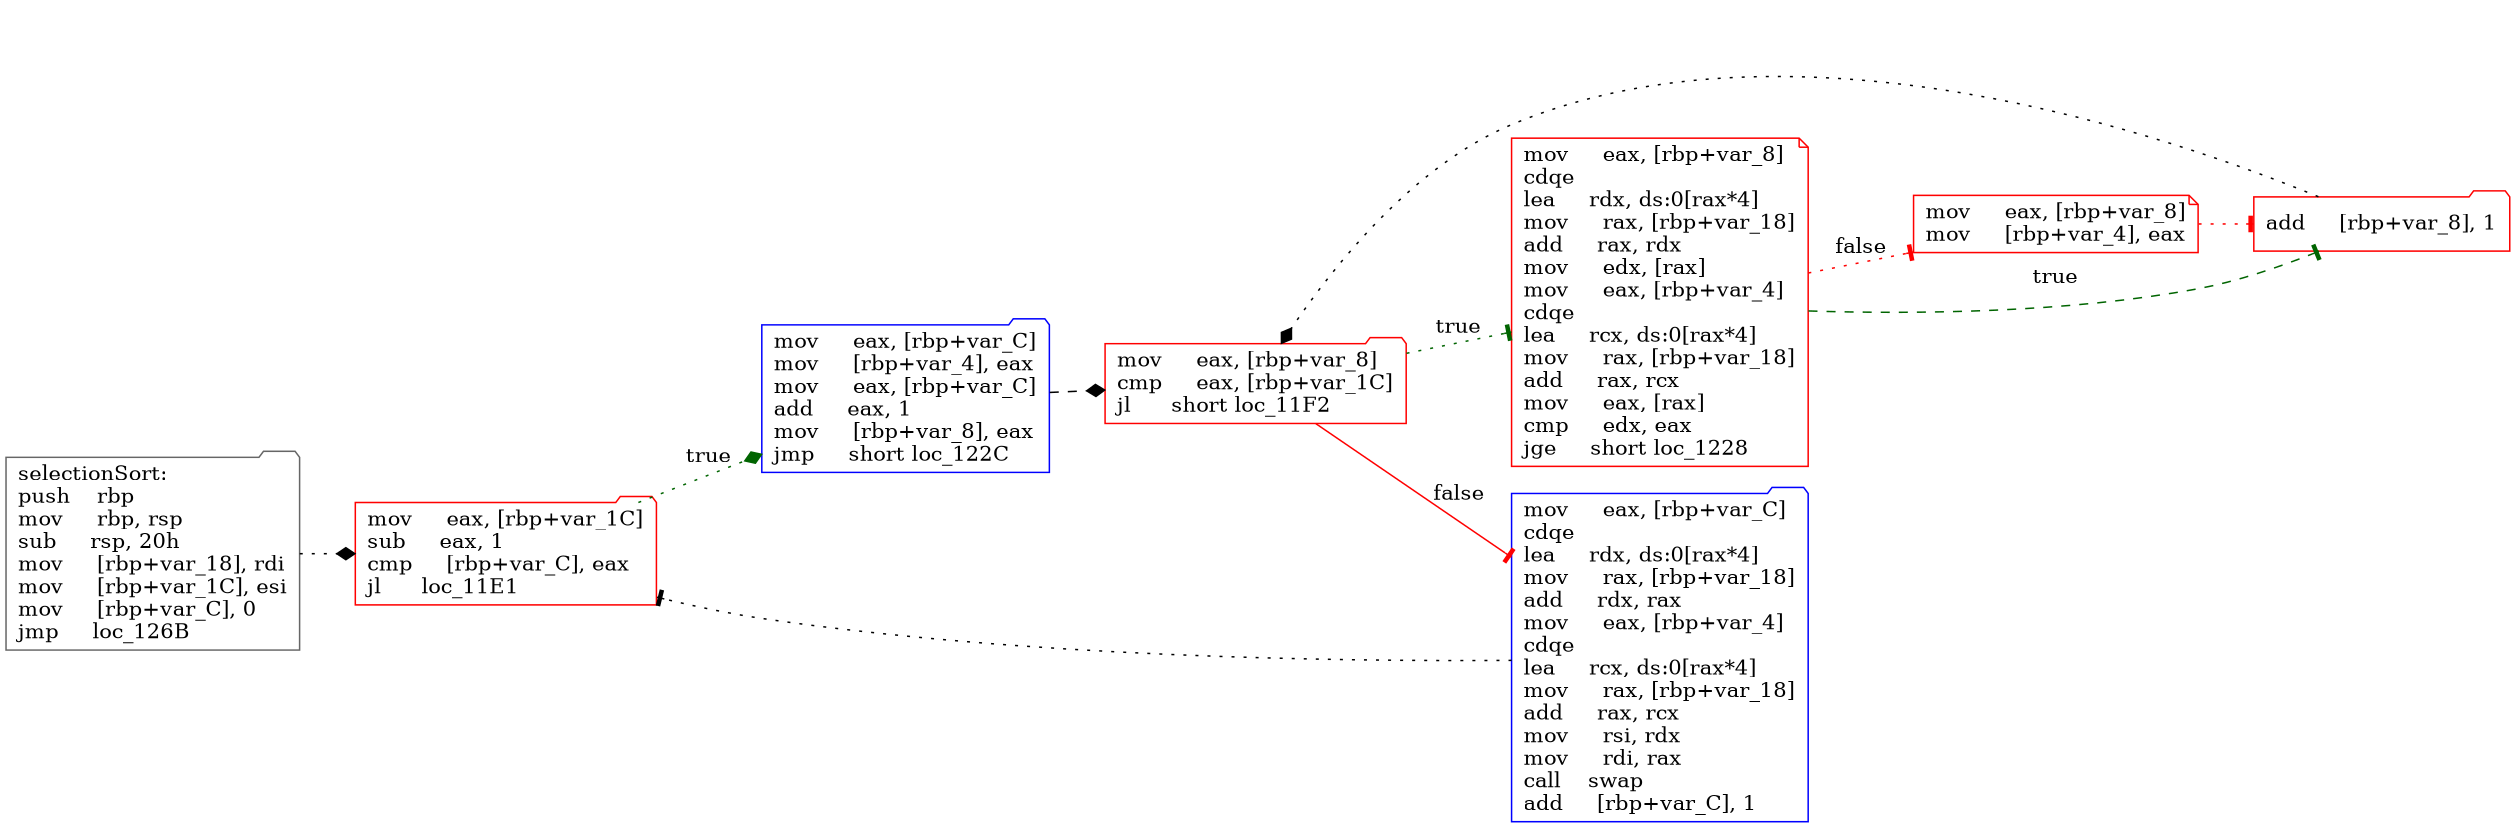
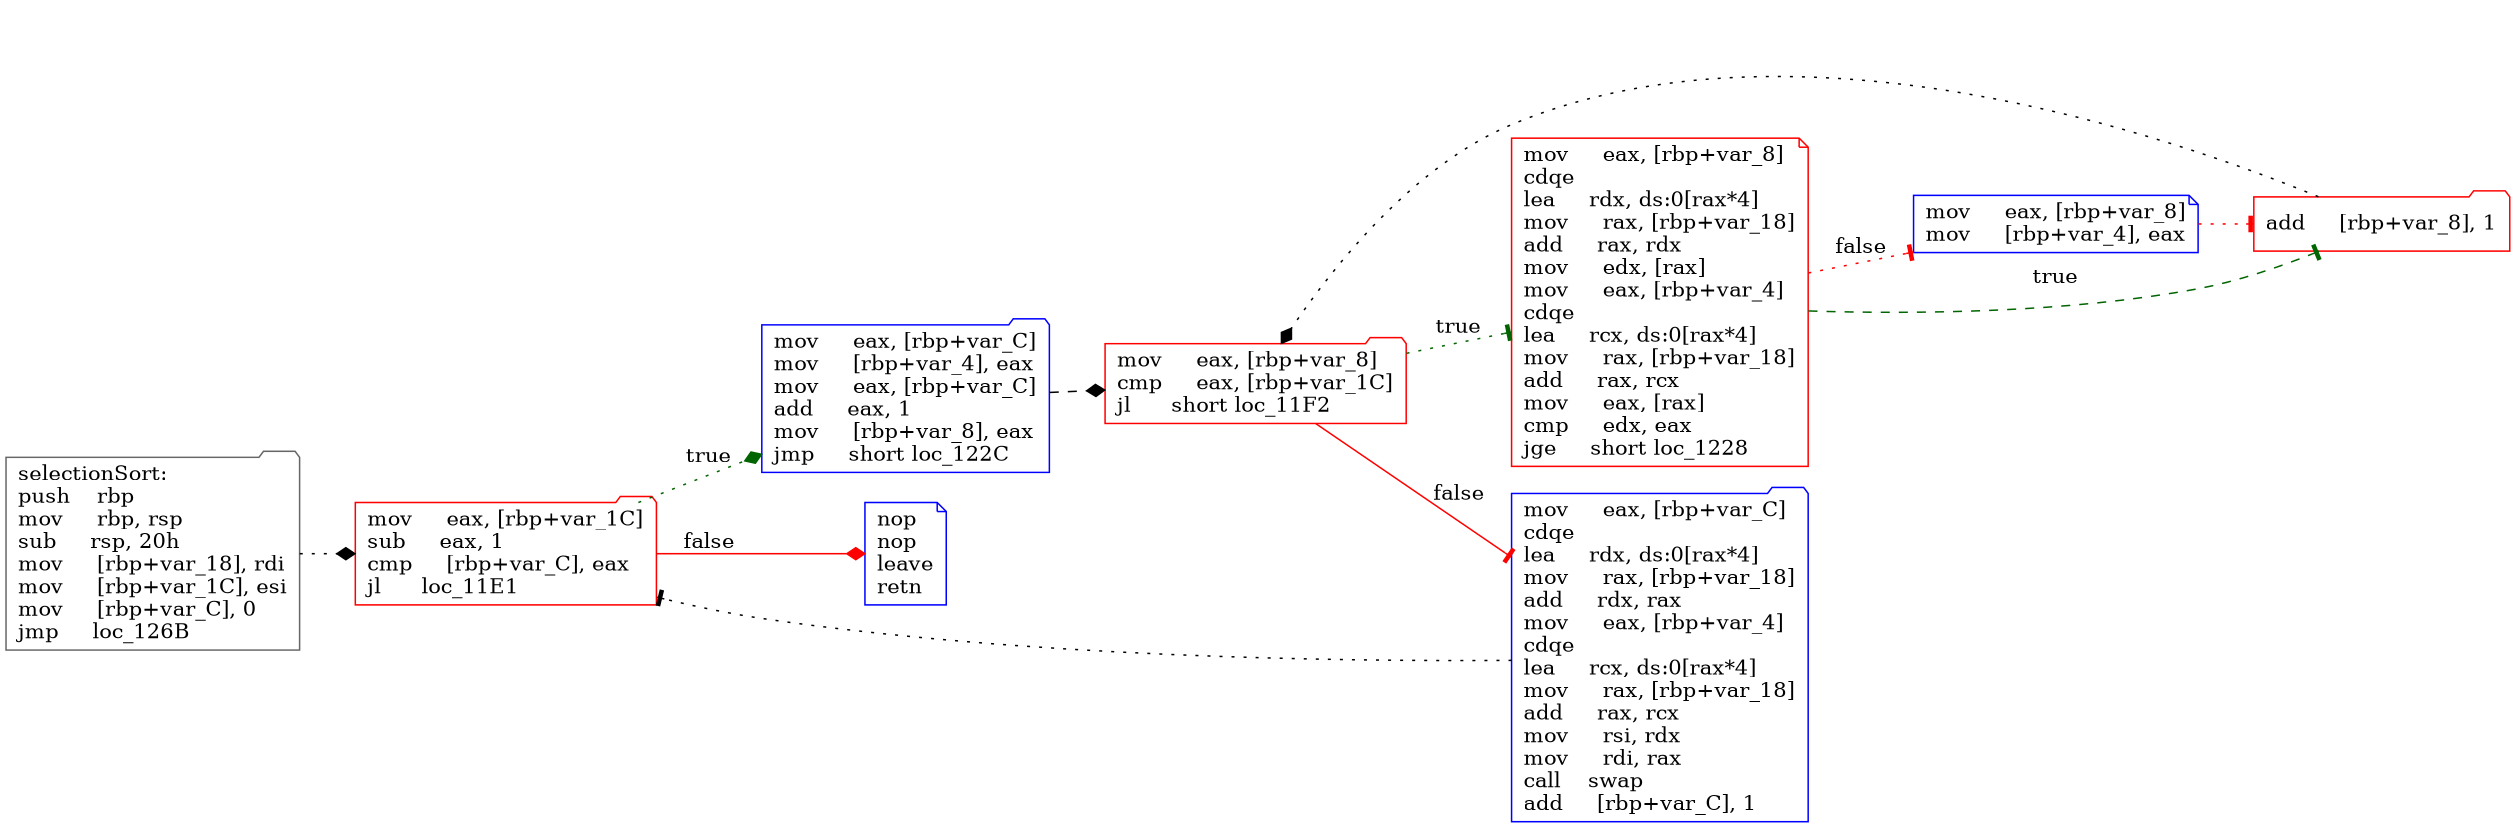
(2056, 224) -> (2056, 224)
none -> (906, 554)
